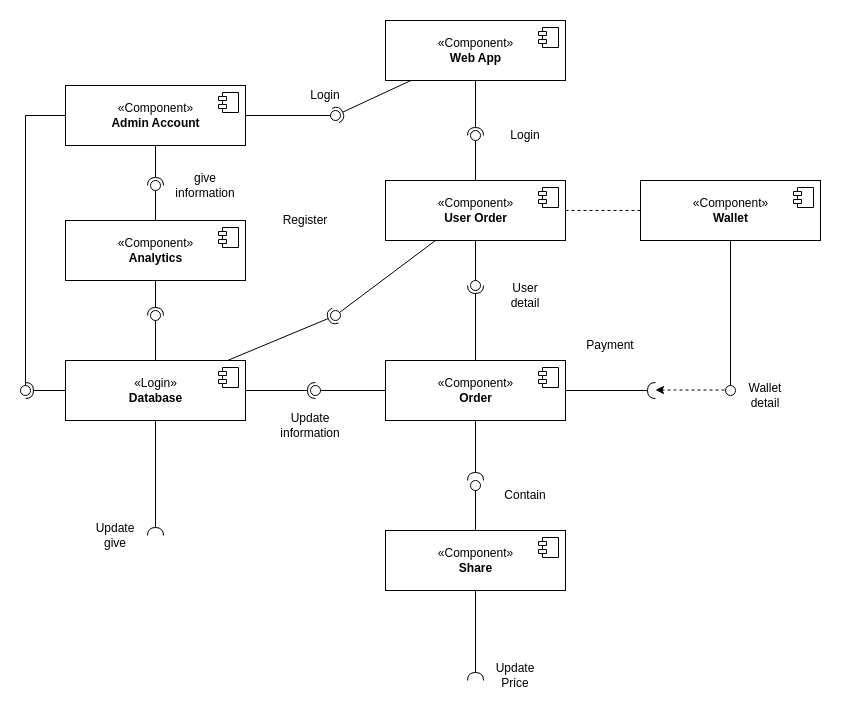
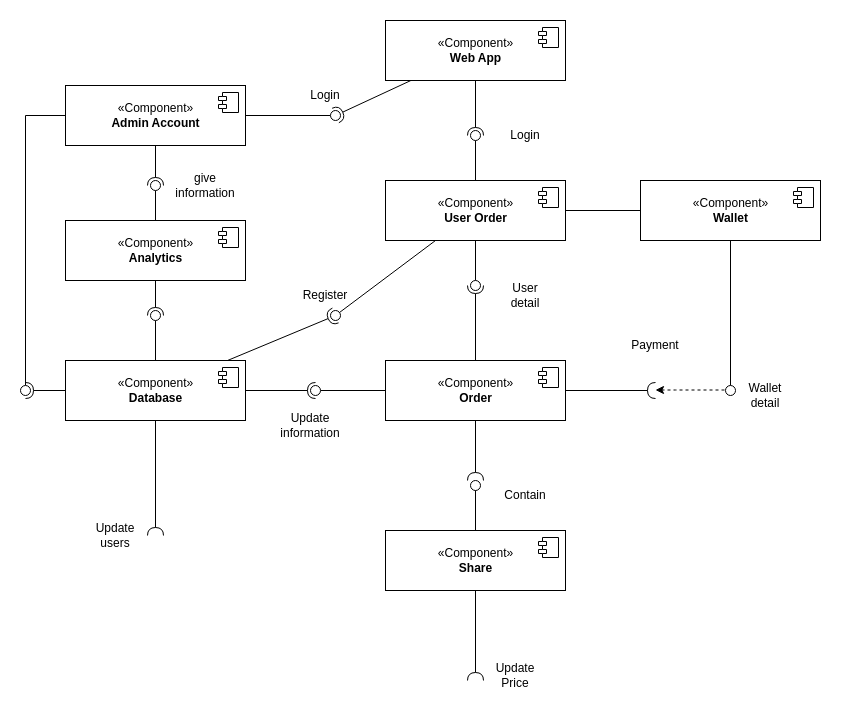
(603, 211) -> (603, 211)
(306, 221) -> (326, 296)
(611, 346) -> (656, 346)
(156, 391) -> (156, 391)
(116, 536) -> (116, 536)
